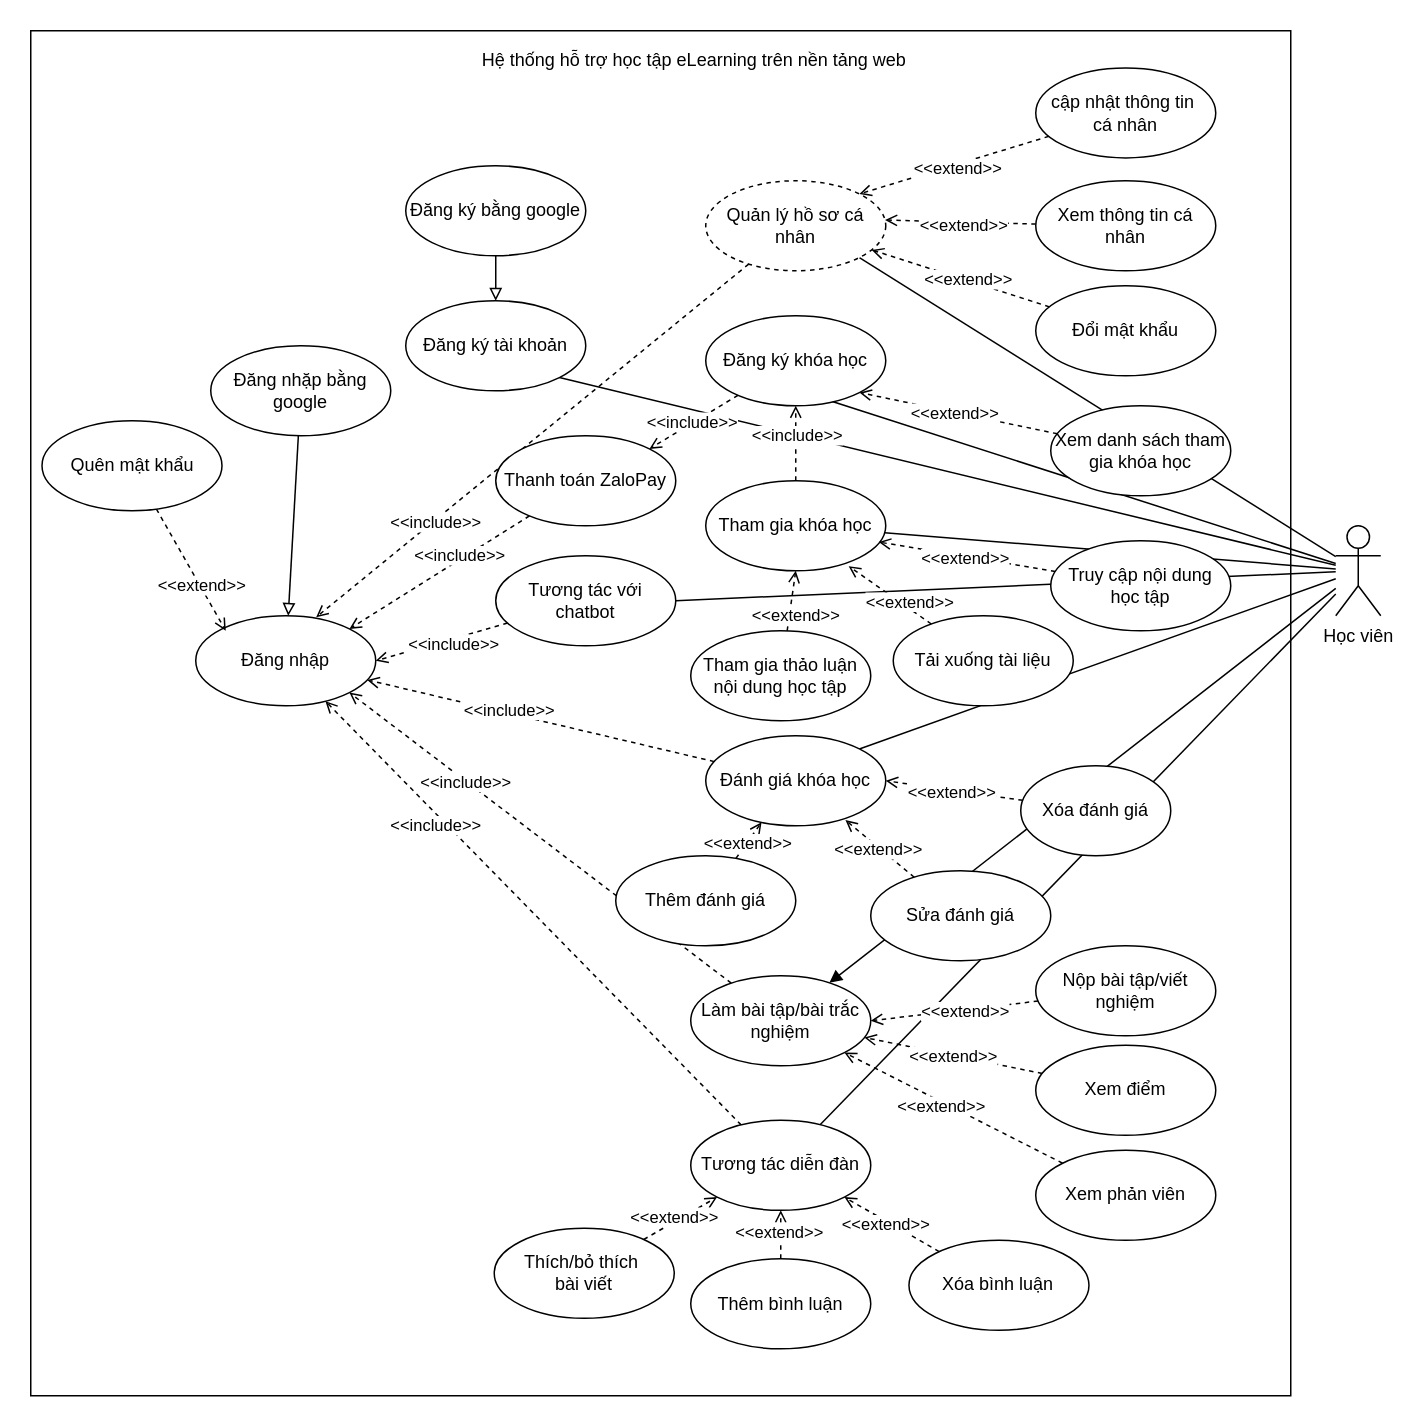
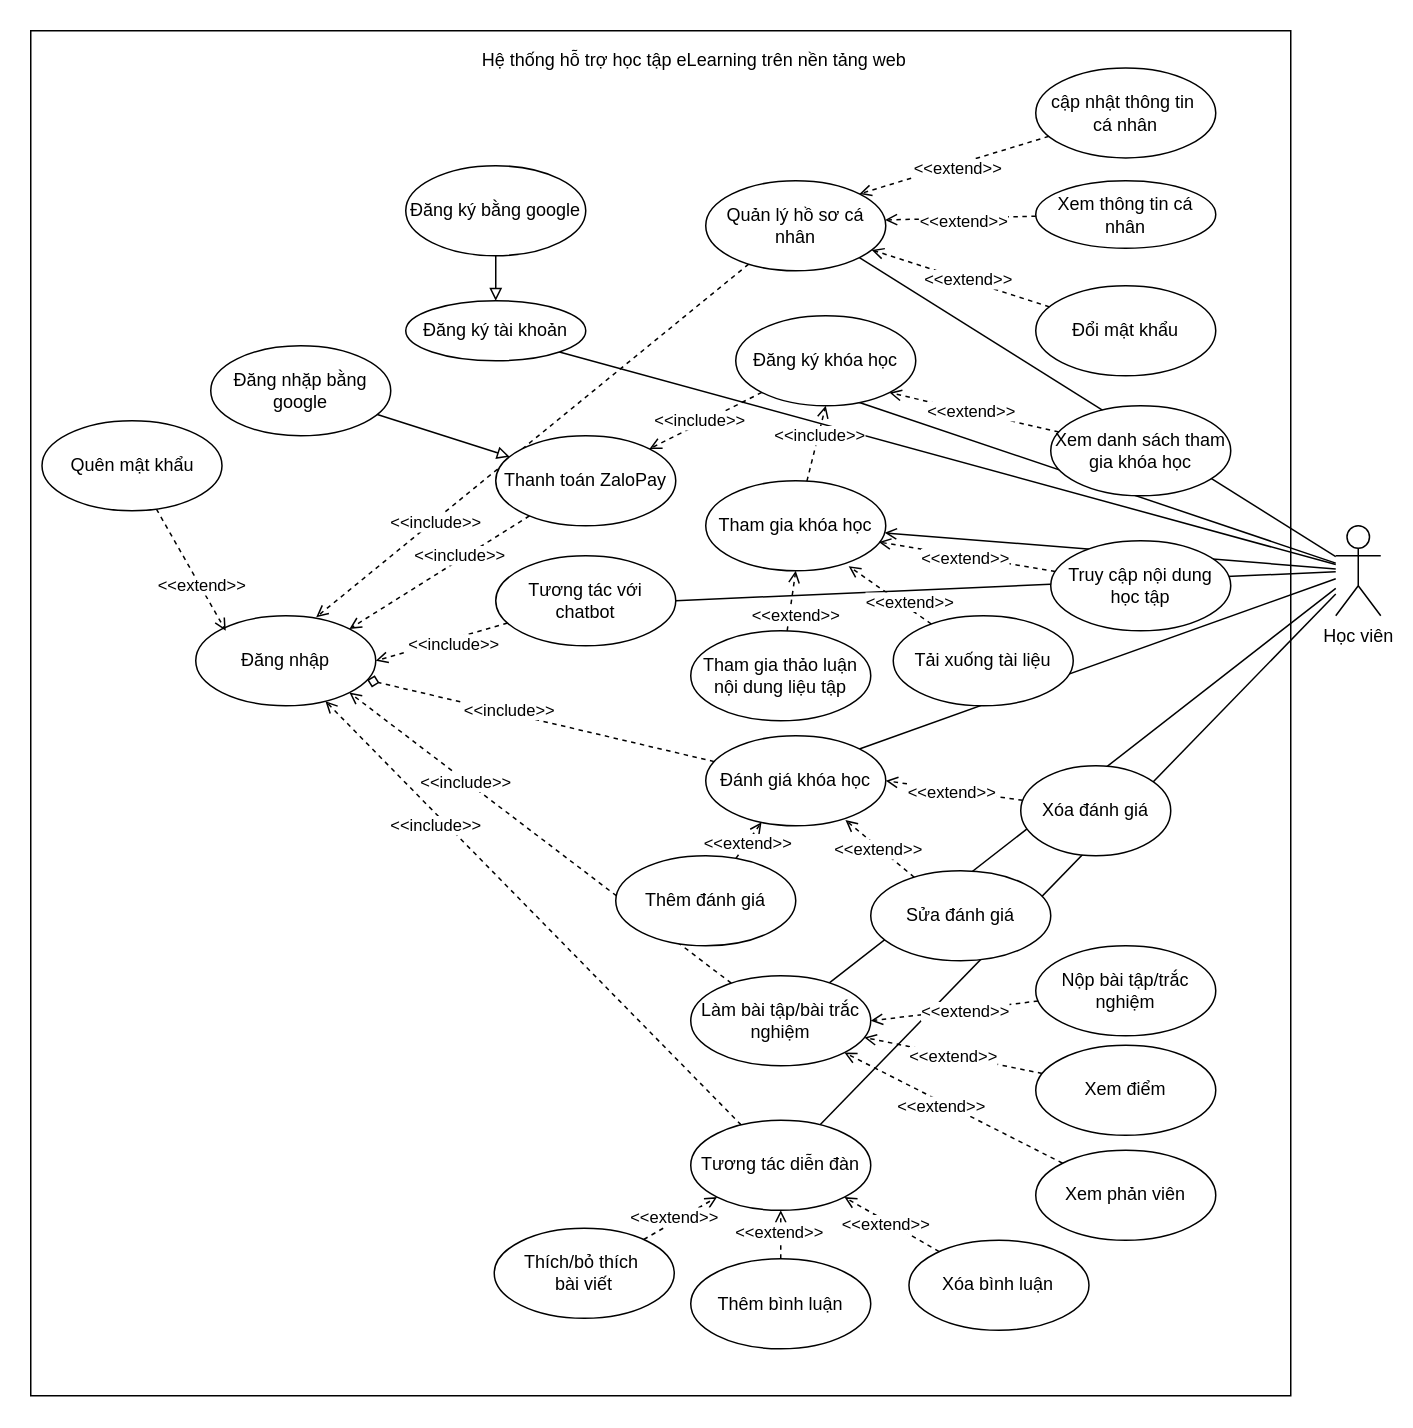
(796, 226) -> (796, 226)
(1126, 226) -> (1126, 215)
(496, 346) -> (496, 331)
(796, 361) -> (826, 361)
(294, 520) -> (438, 434)
(890, 533) -> (892, 533)
(781, 676) -> (781, 676)
(375, 682) -> (379, 683)
(841, 974) -> (836, 978)
(1126, 991) -> (1126, 991)
